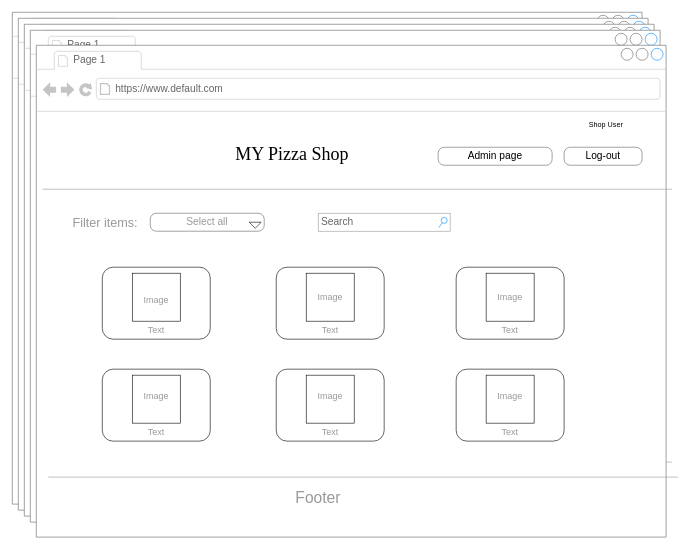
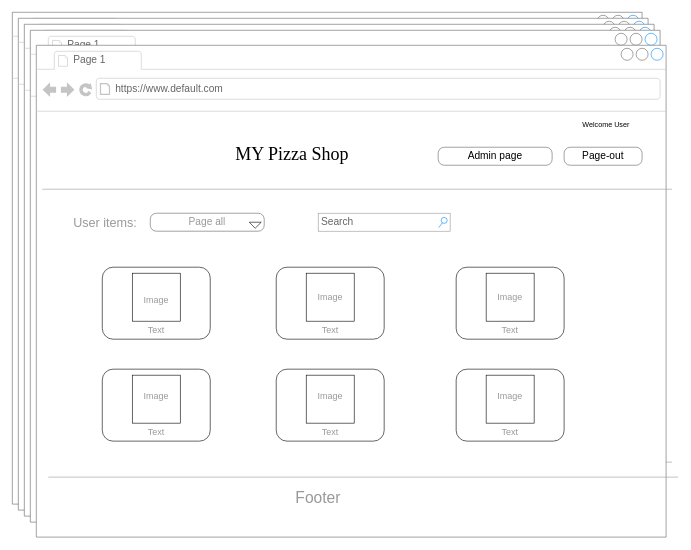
(606, 125) -> (606, 125)
(603, 156) -> (603, 156)
(105, 222) -> (105, 222)
(207, 222) -> (207, 222)
